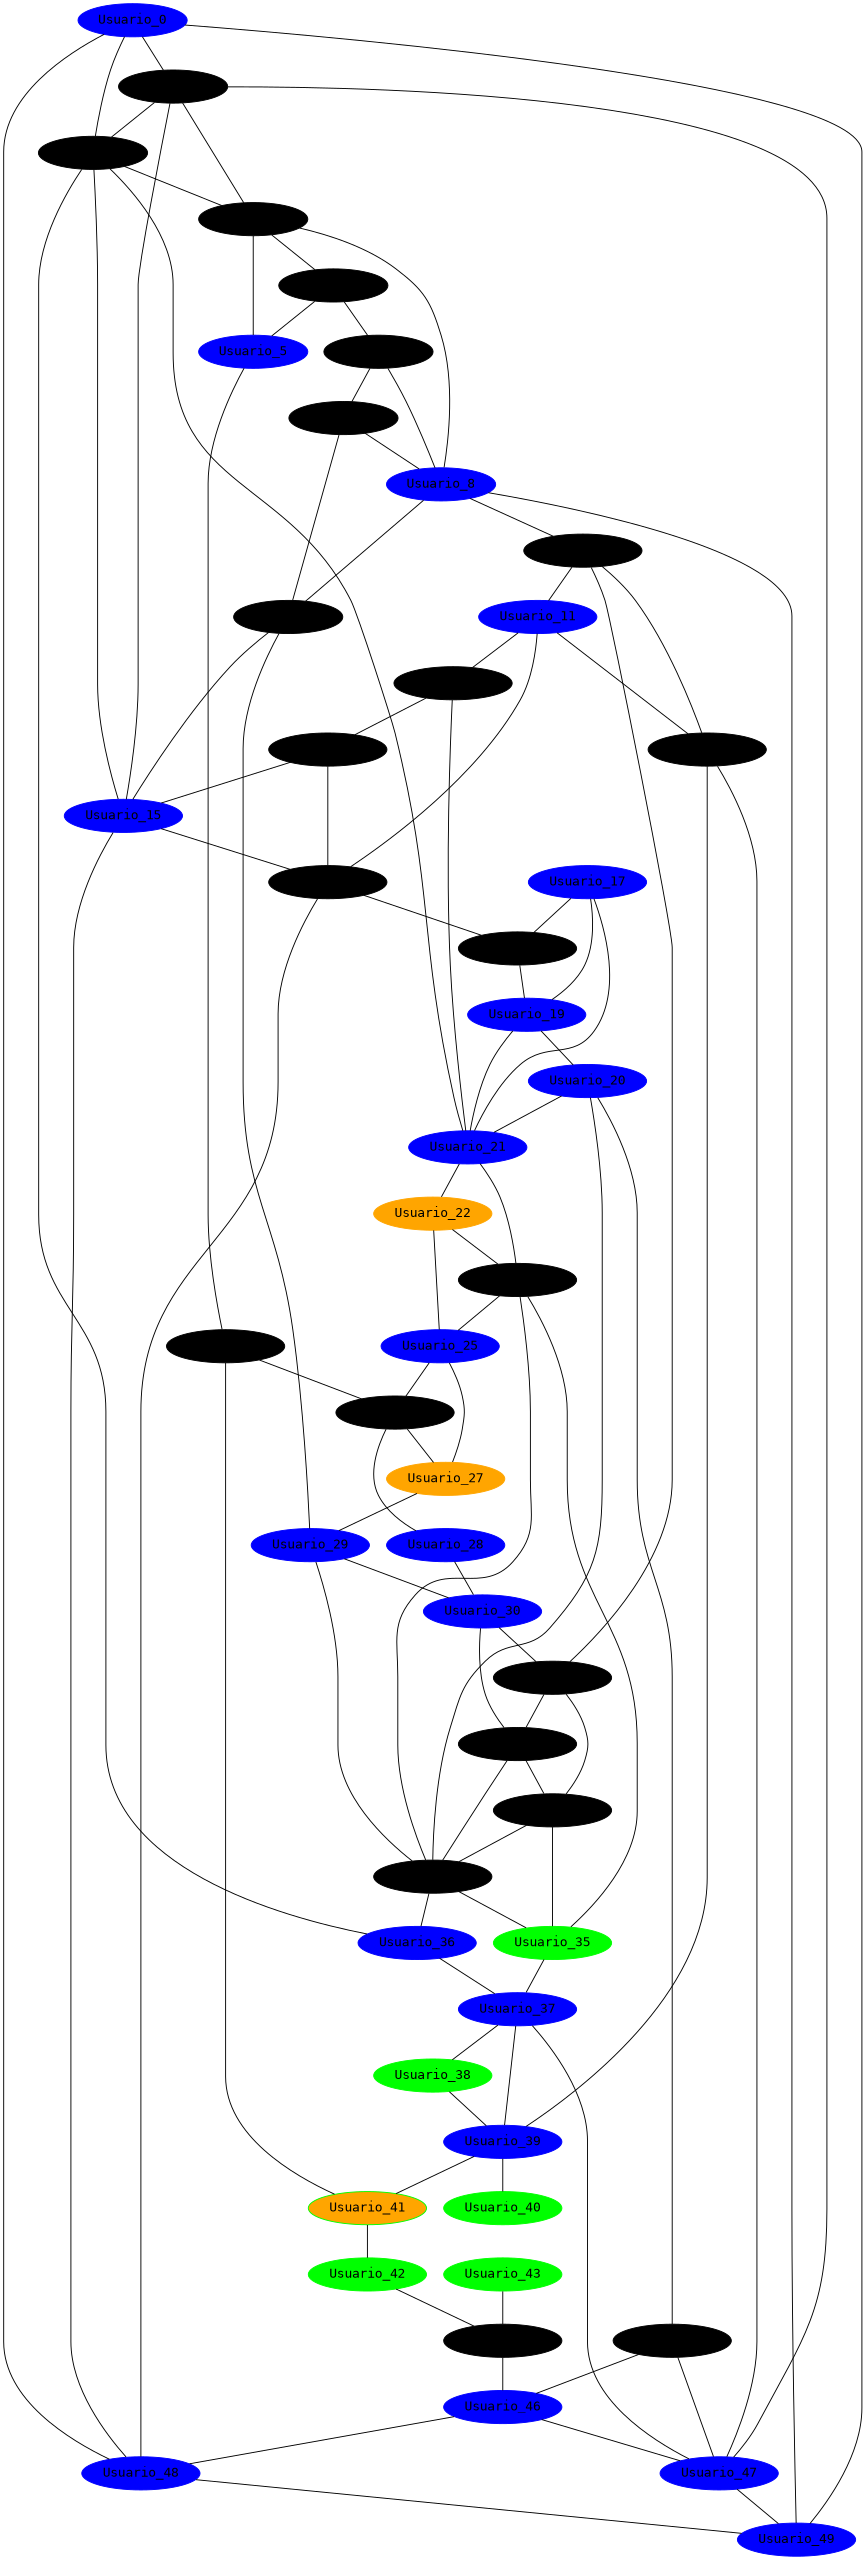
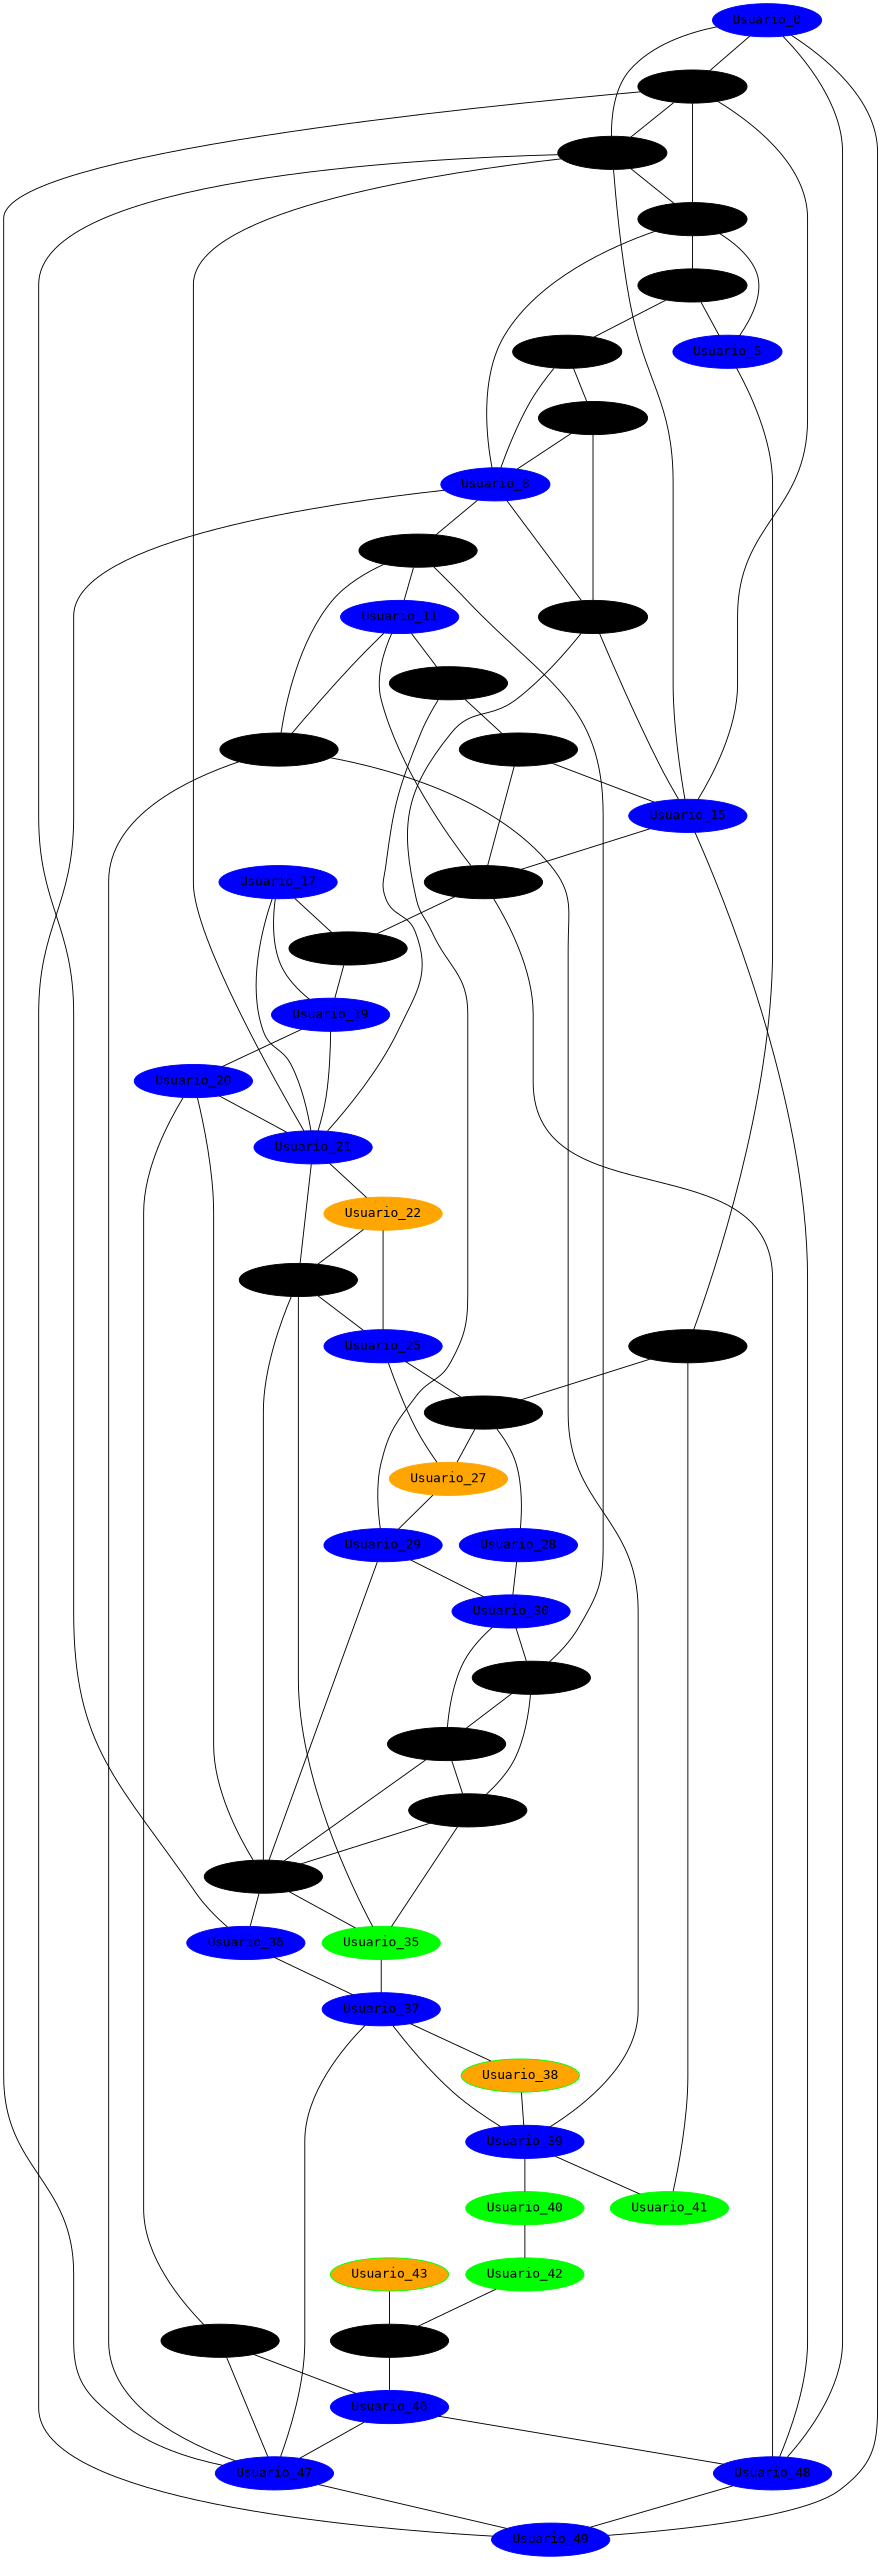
(433, 2076) -> (520, 2076)
(367, 2208) -> (669, 2208)
(367, 2241) -> (525, 2241)
(503, 2274) -> (390, 2274)
